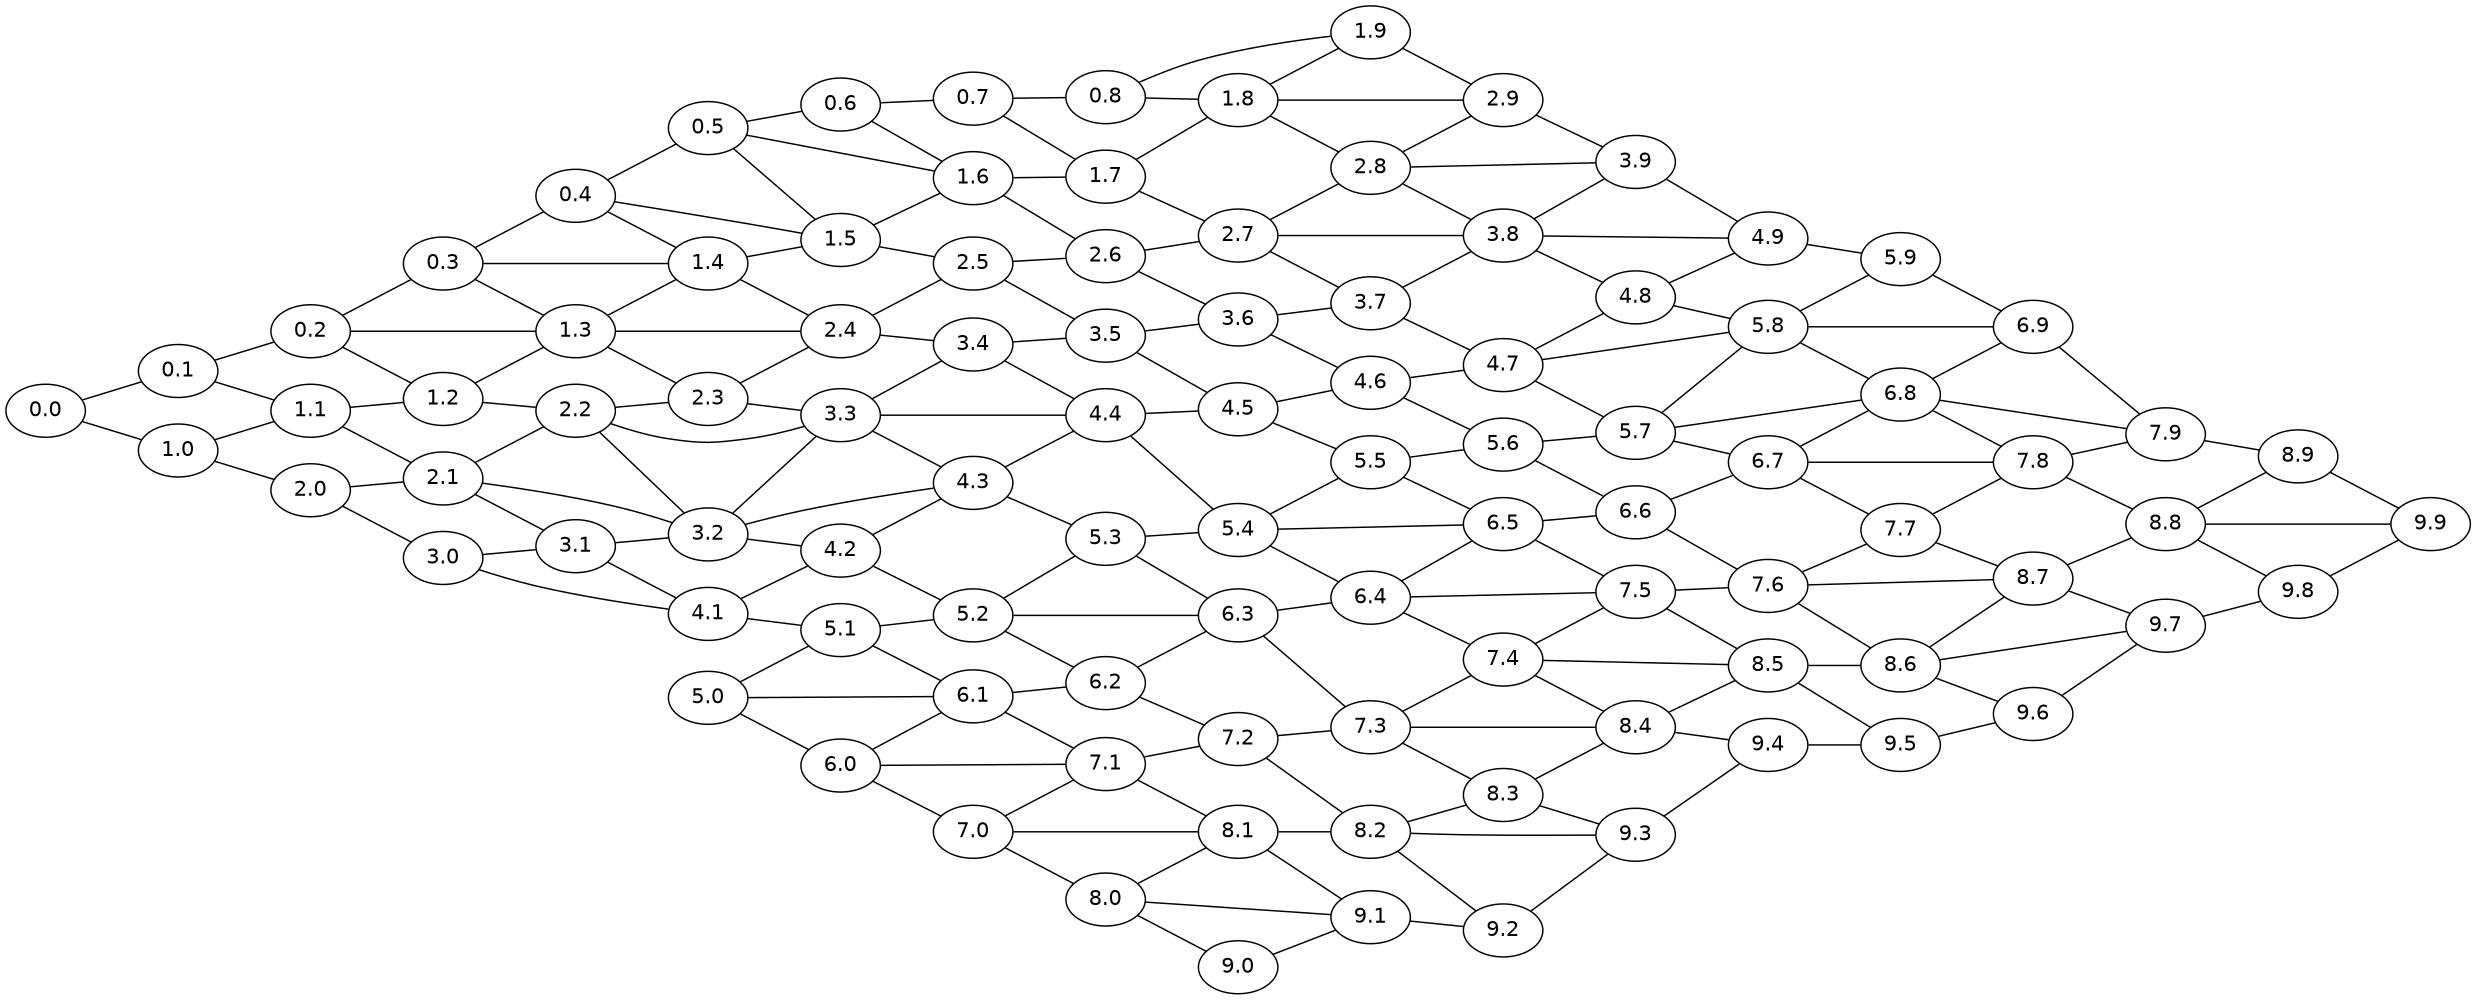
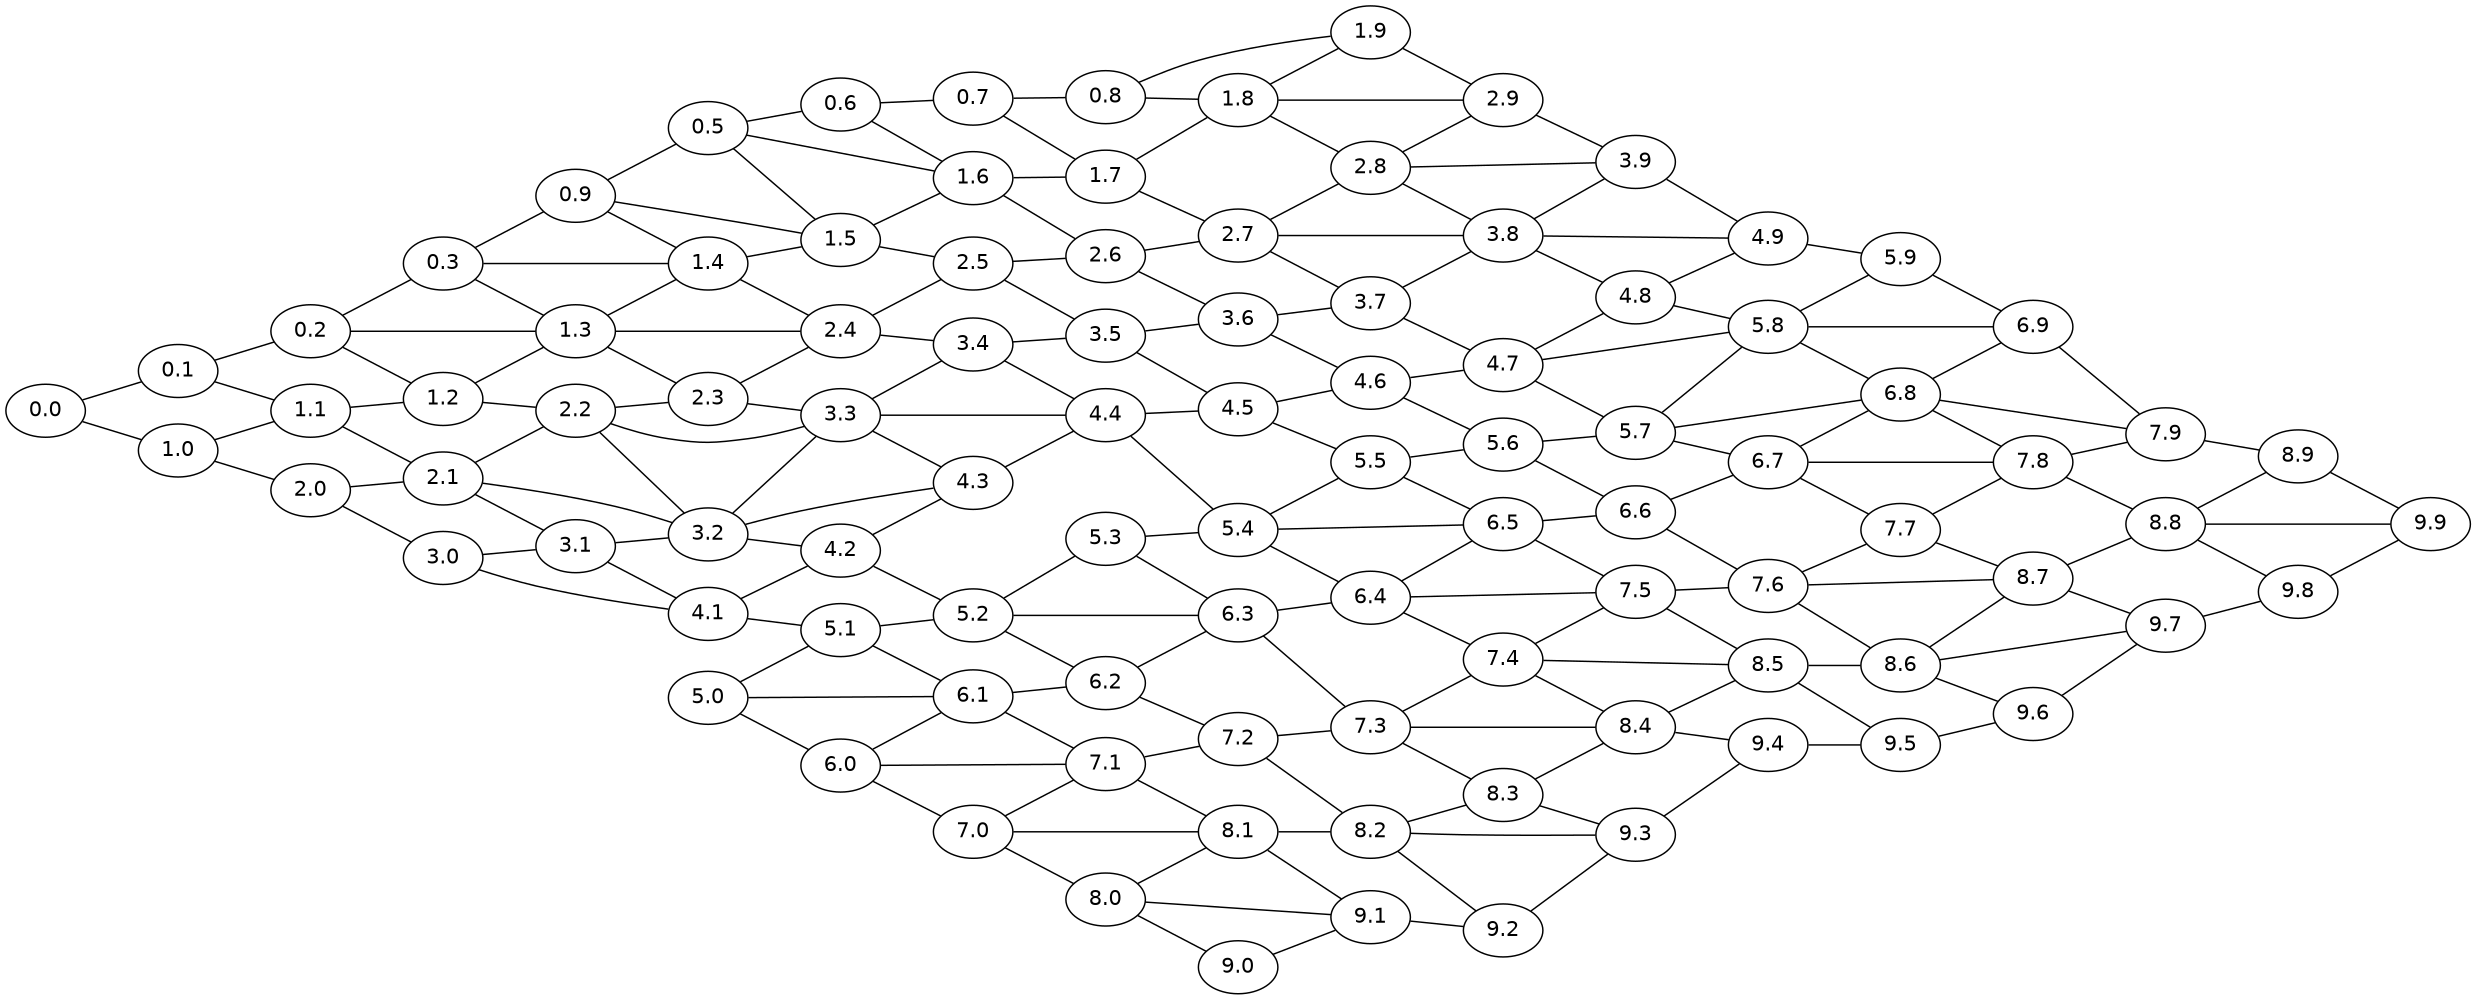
(576, 196) -> (576, 196)
(1039, 511) -> none
